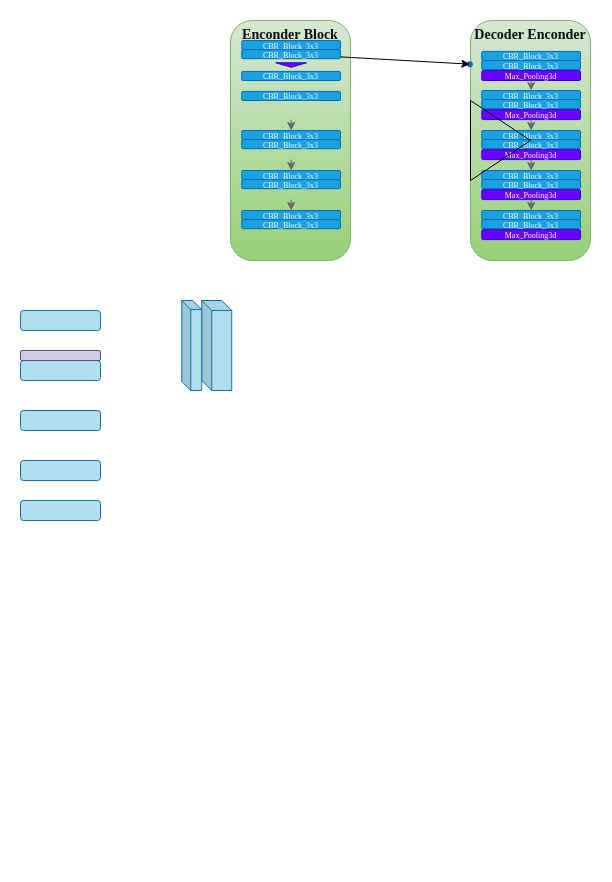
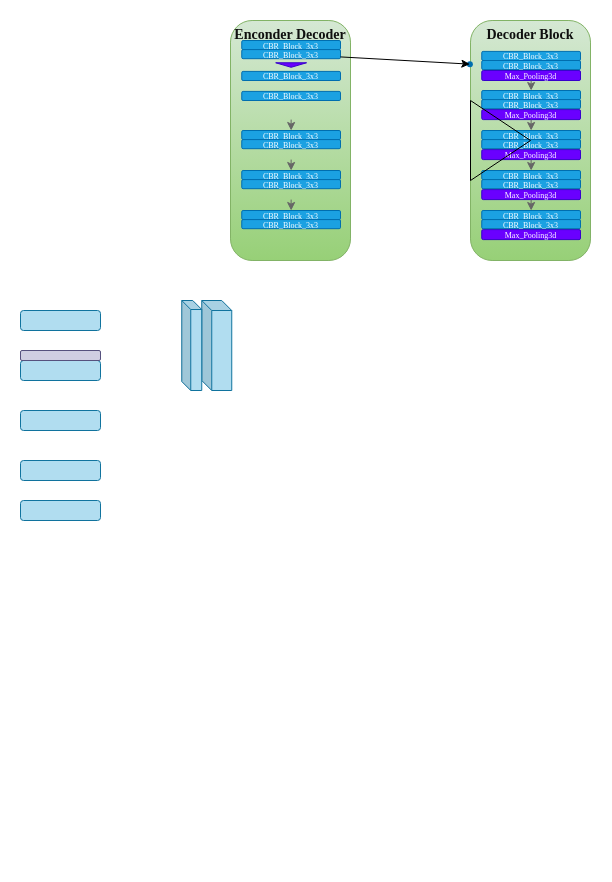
(291, 35) -> (291, 35)
(531, 35) -> (531, 35)
